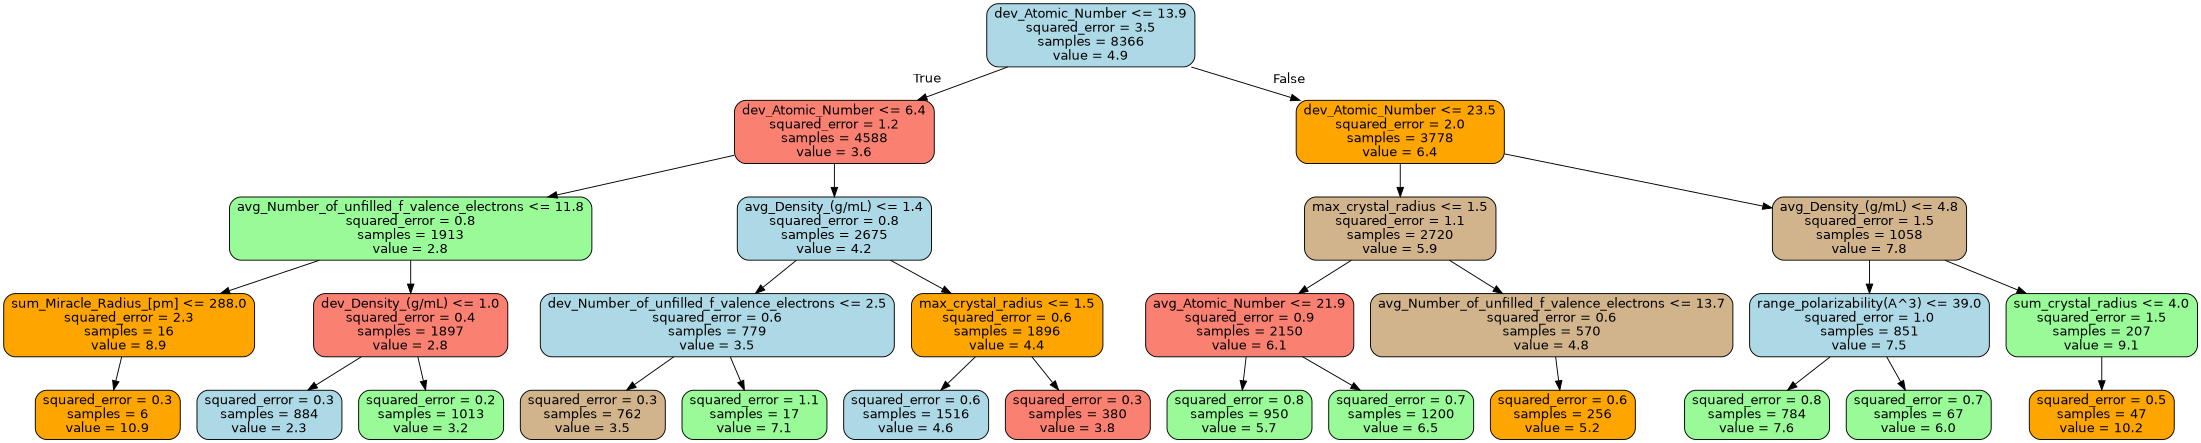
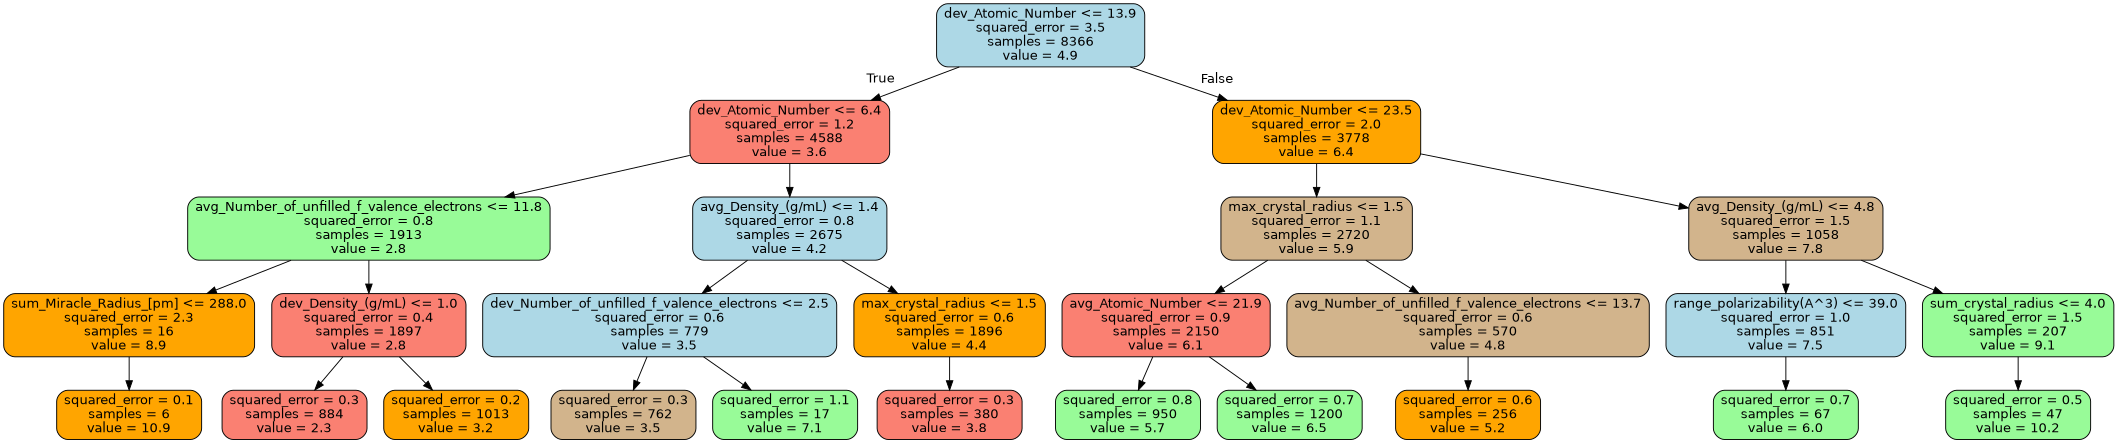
(108, 415) -> (129, 415)
(269, 415) -> (295, 415)
(431, 415) -> (456, 415)
(916, 415) -> none
(1757, 415) -> none
(2102, 415) -> (2018, 415)
